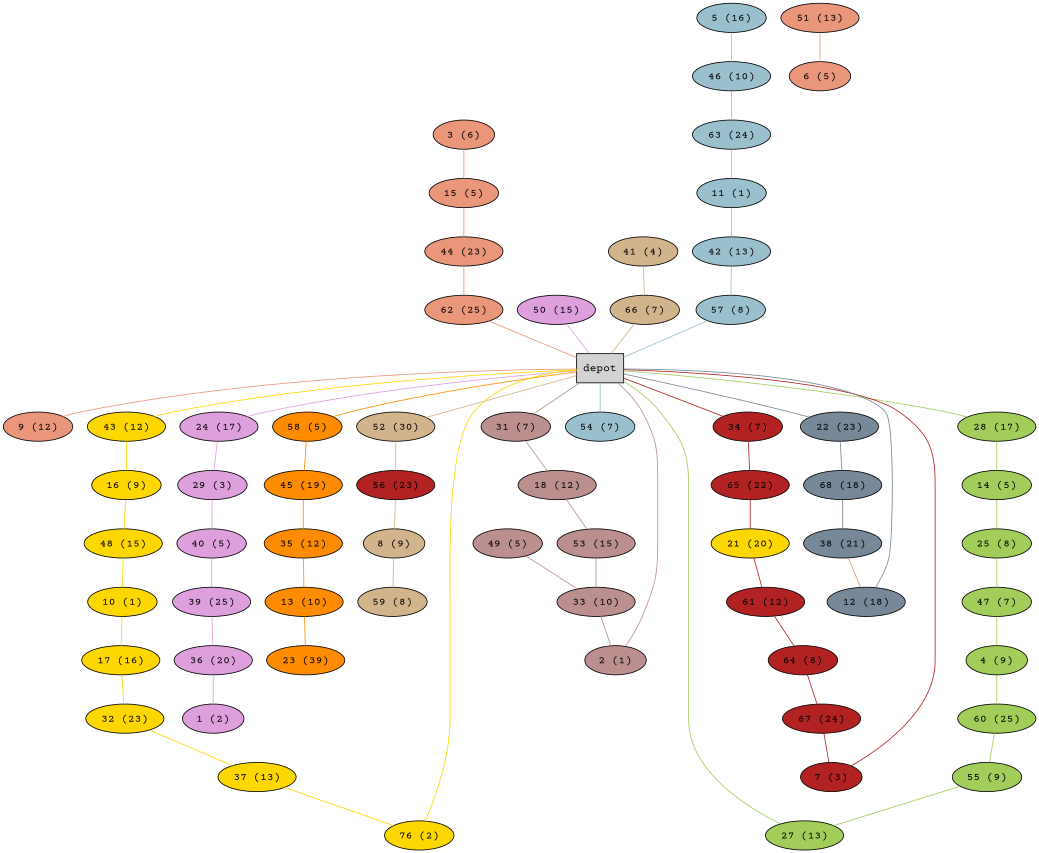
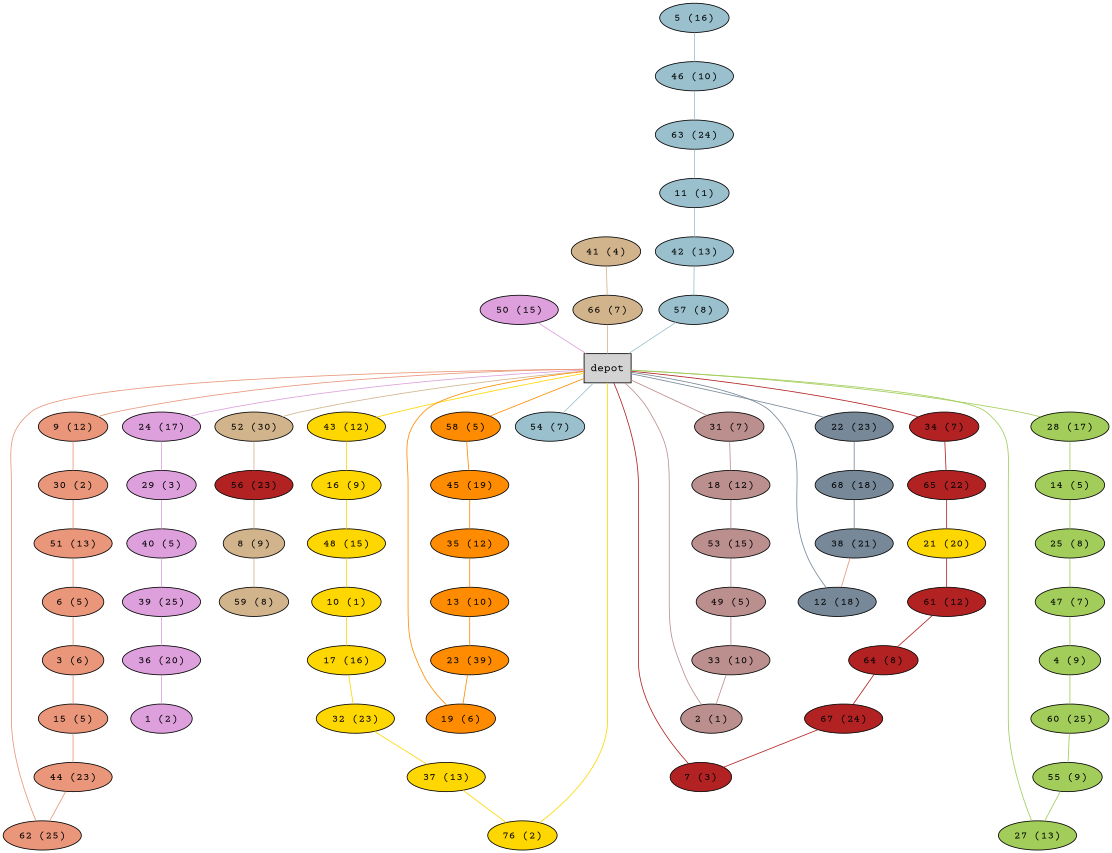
none -> (73, 485)
(596, 573) -> (731, 573)
none -> (73, 631)
none -> (461, 719)
